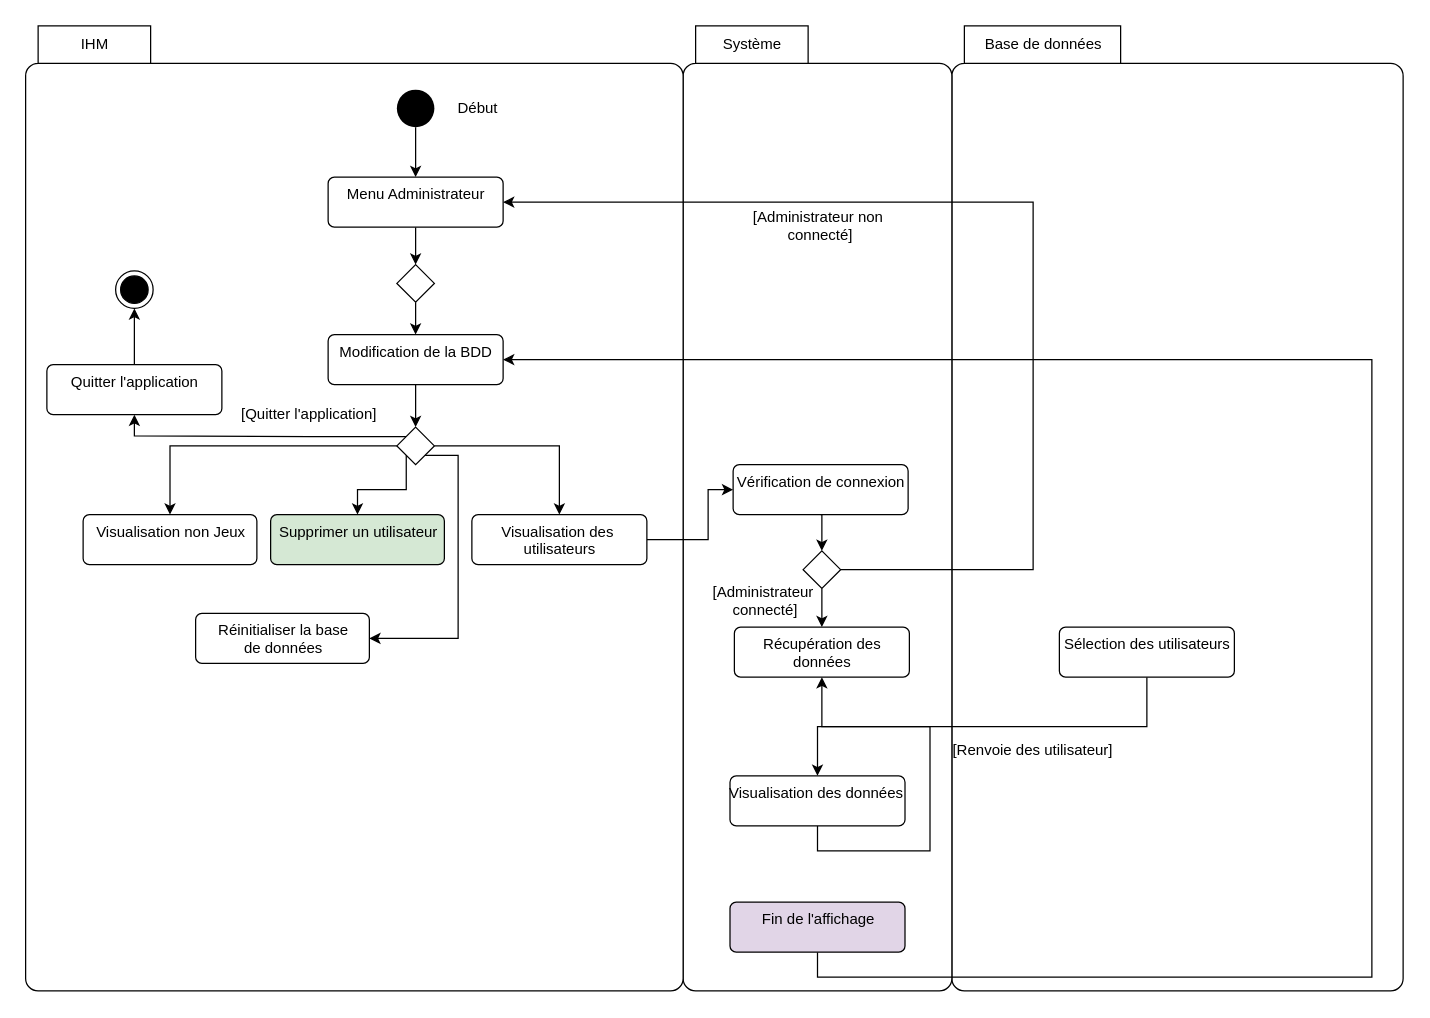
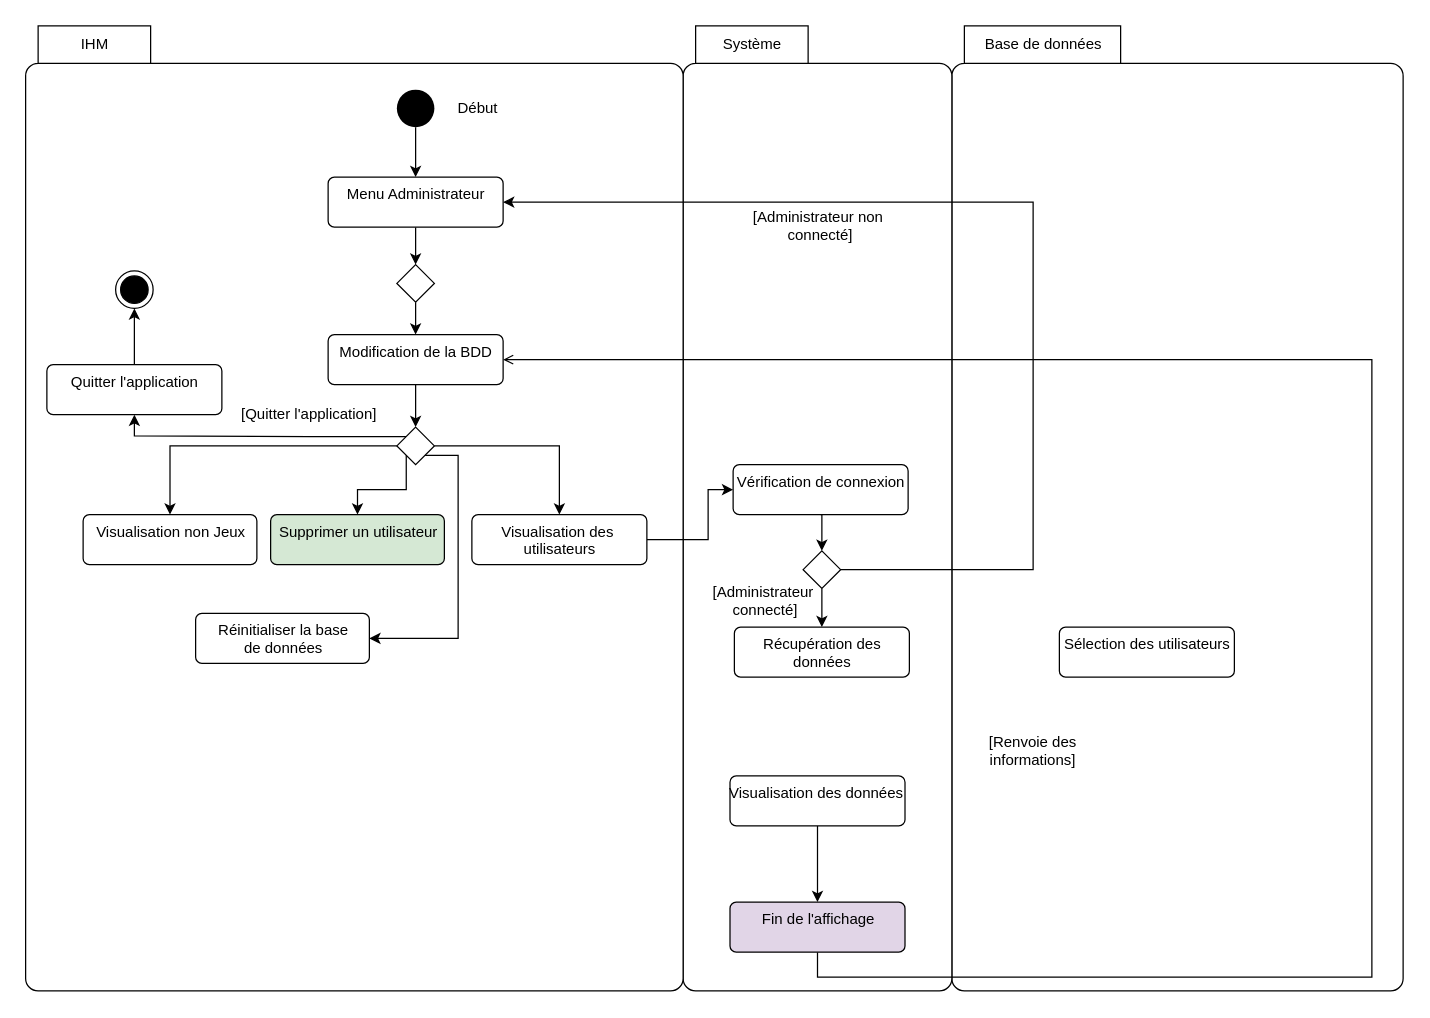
(513, 359) -> (510, 359)
(1064, 726) -> none
(1033, 751) -> (1033, 751)
(930, 848) -> (818, 871)
